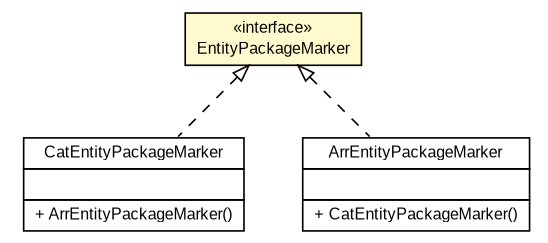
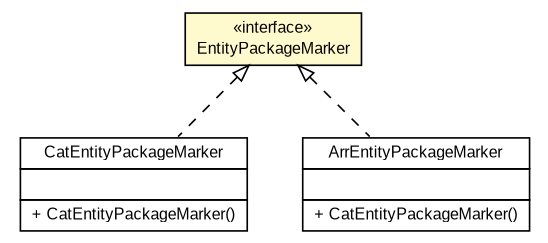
(134, 215) -> (134, 215)
